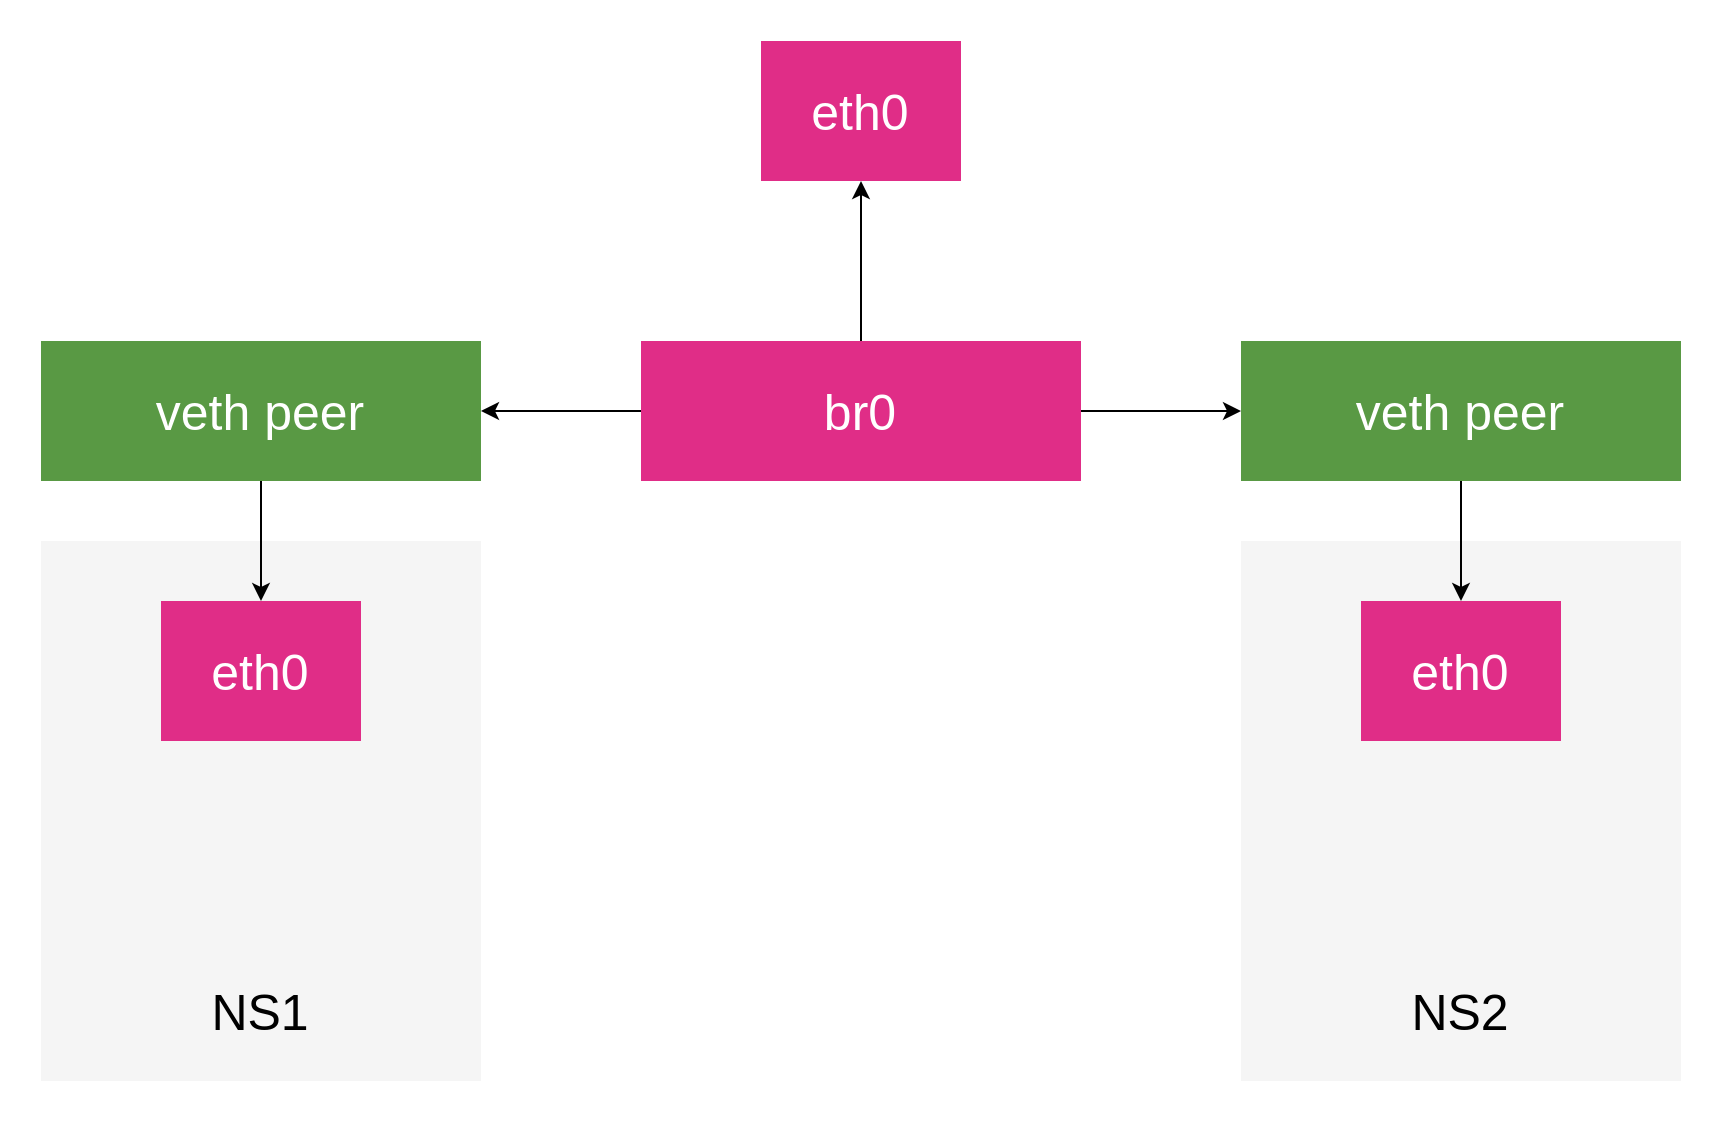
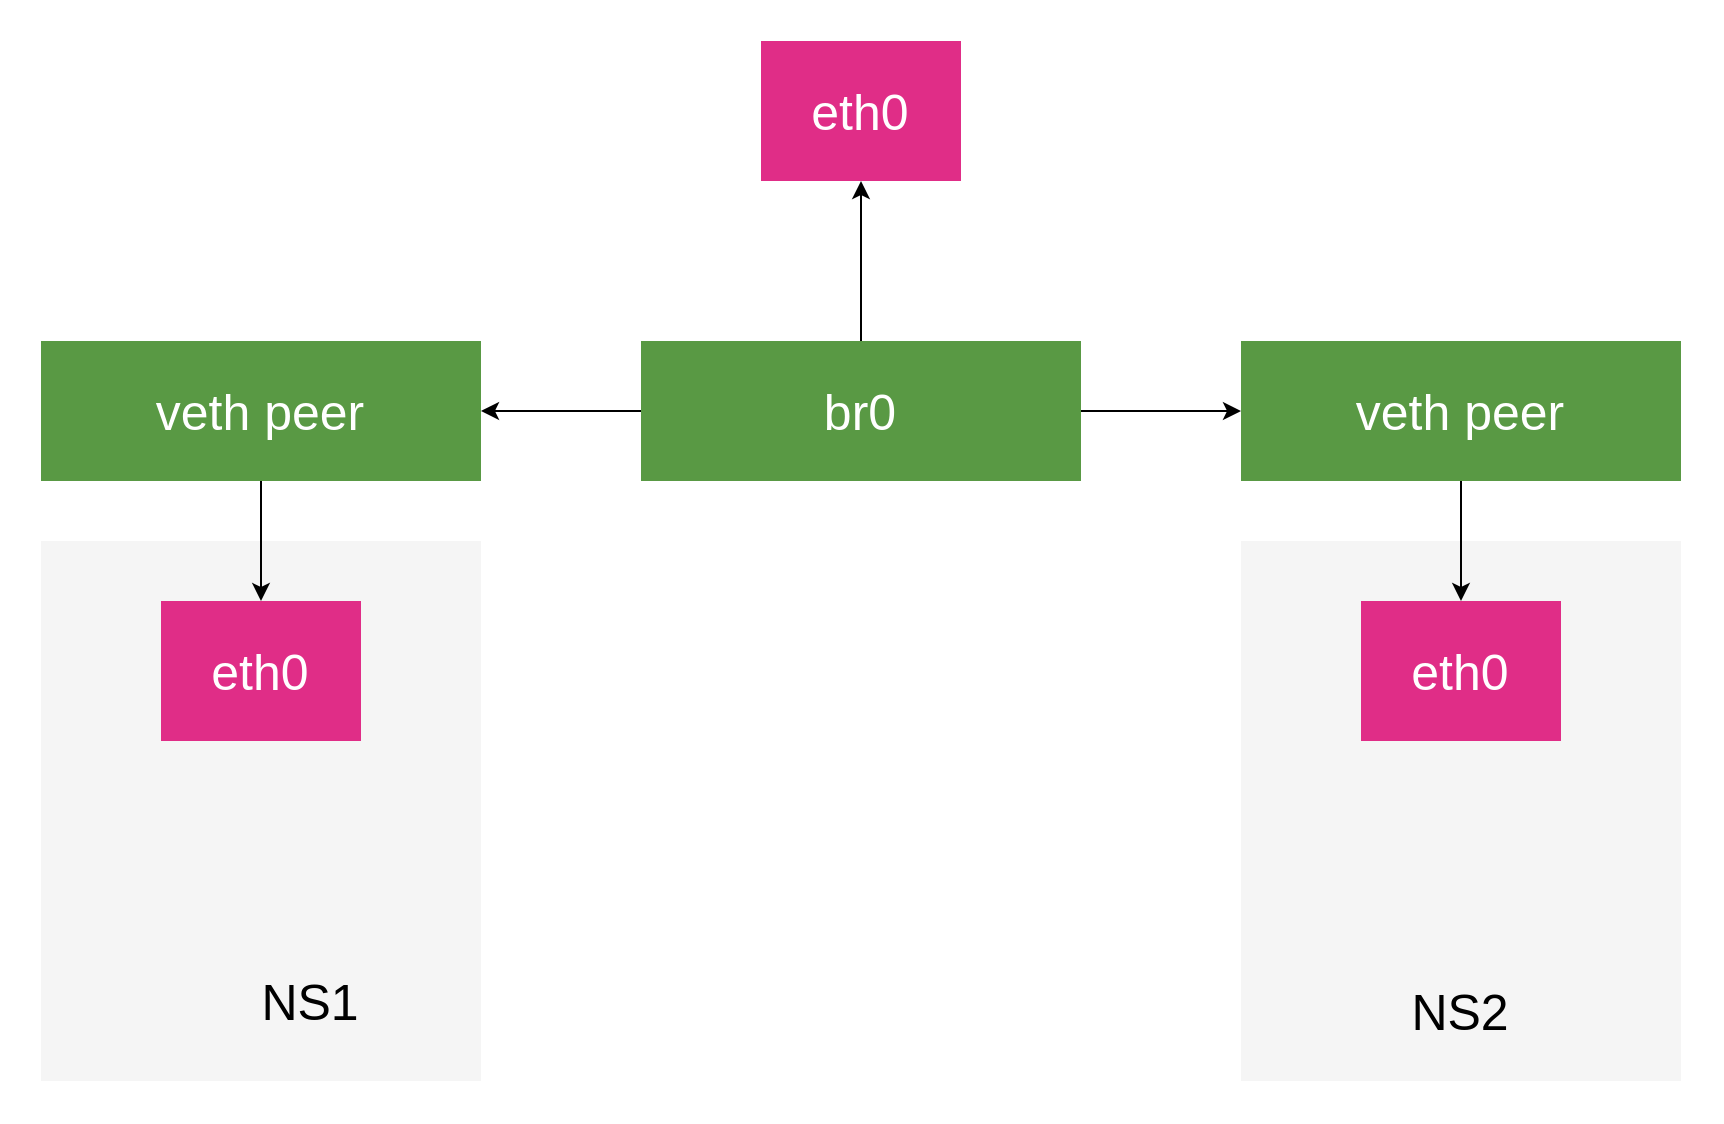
(861, 411) -> (861, 411)
(261, 1011) -> (311, 1001)
